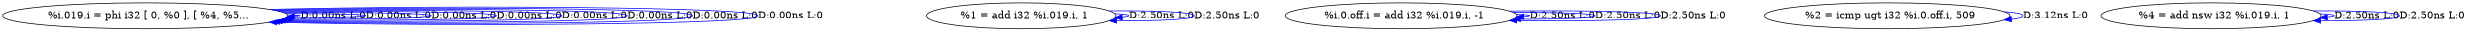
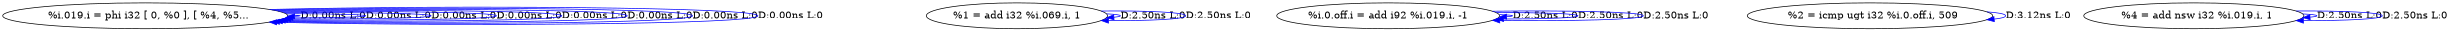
(1021, 16) -> (1017, 16)
(1401, 16) -> (1388, 16)
